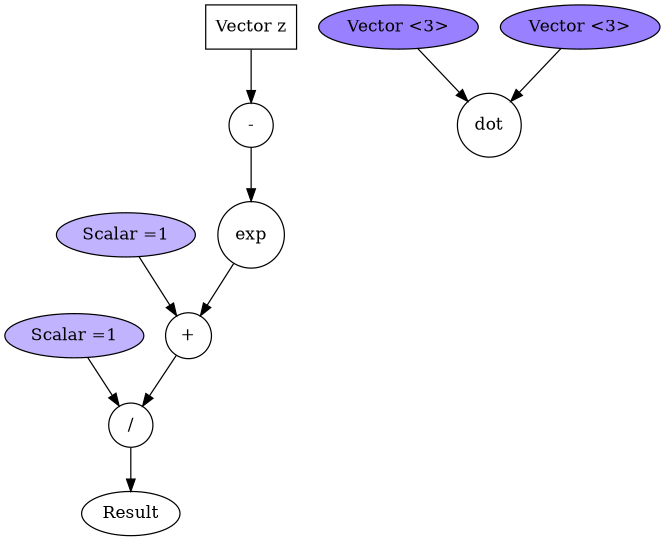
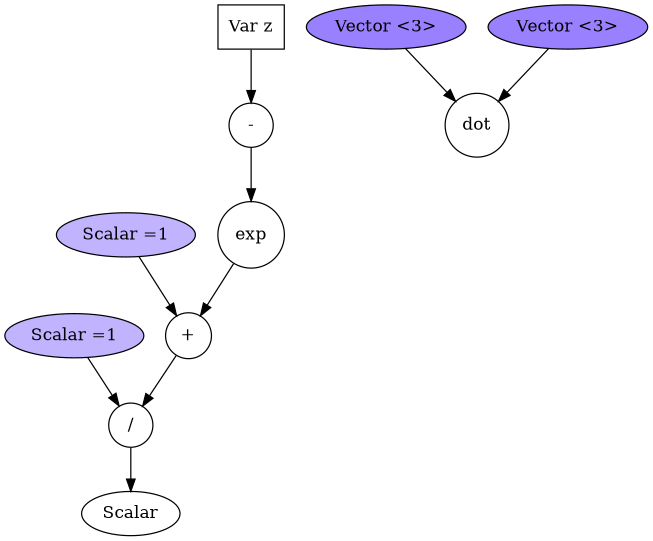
(251, 27) -> (251, 27)
(131, 514) -> (131, 514)
